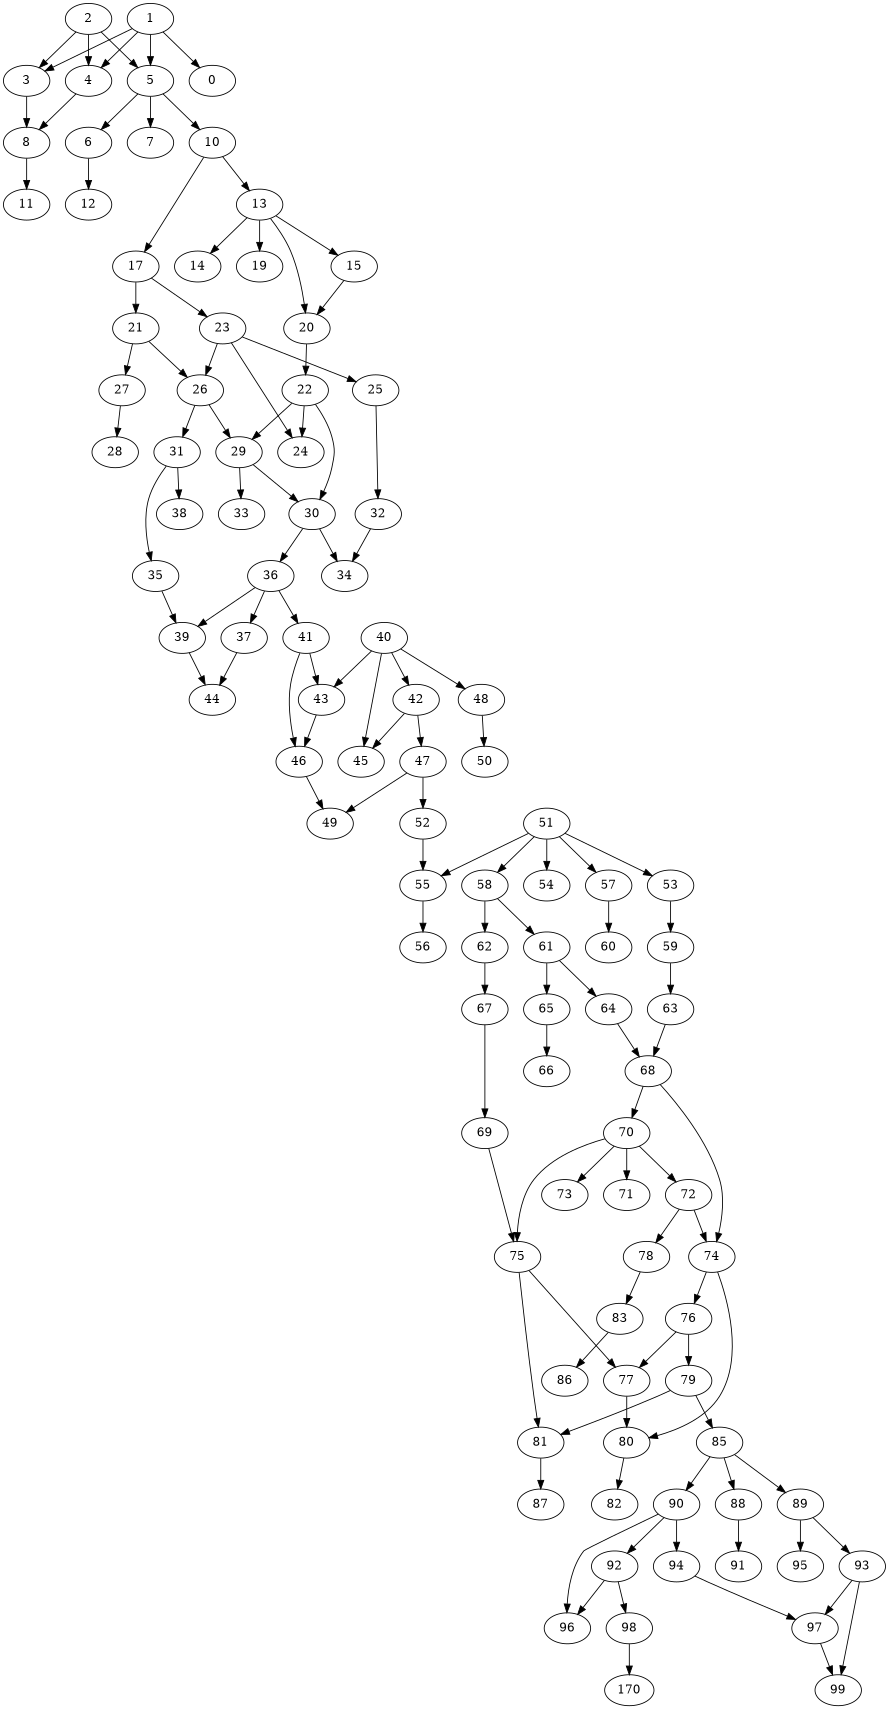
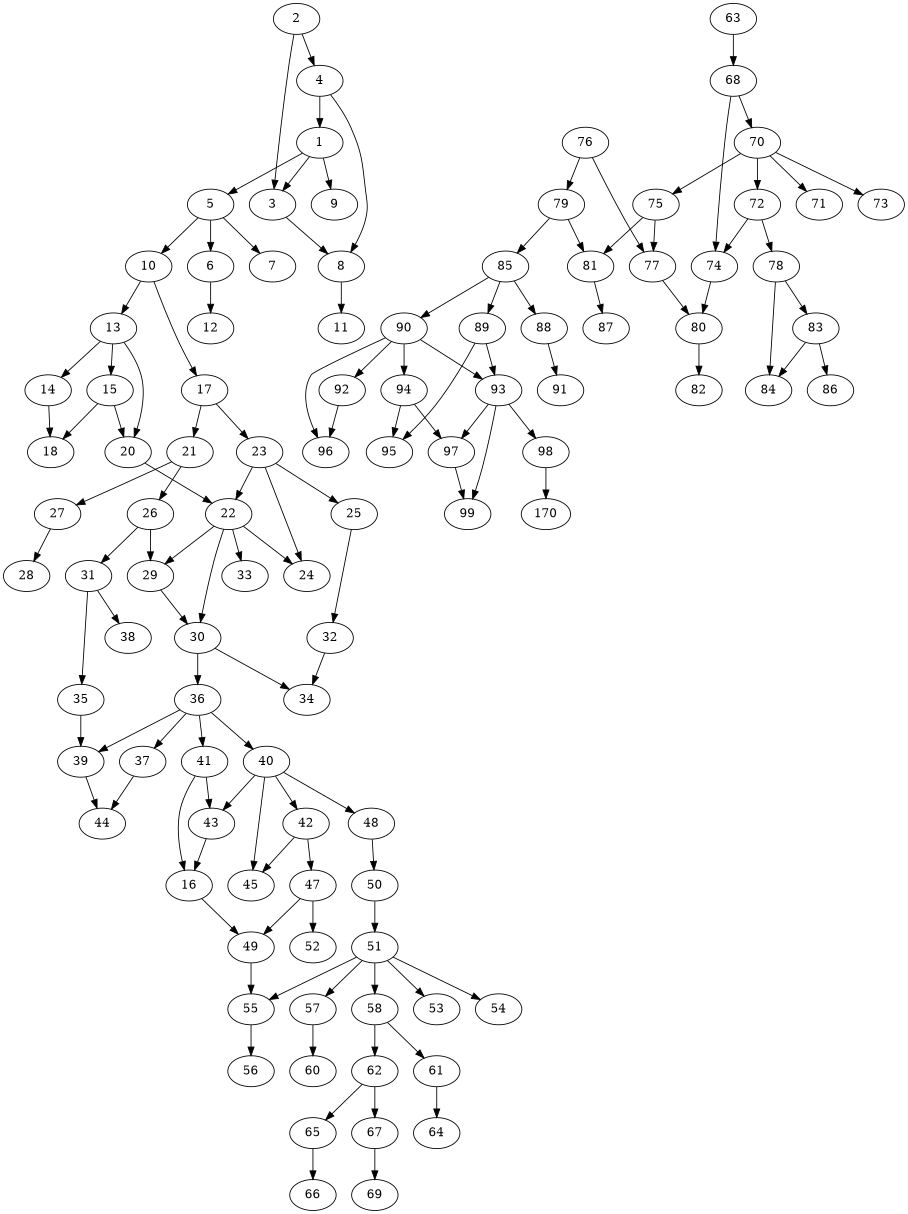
(116, 46) -> none
(123, 46) -> (320, 108)
(212, 81) -> (334, 205)
(260, 267) -> none
(213, 355) -> (246, 479)
none -> (448, 357)
none -> (769, 390)
none -> (398, 417)
none -> (51, 452)
(240, 479) -> (236, 541)
none -> (229, 728)
(299, 762) -> (189, 886)
(423, 850) -> (251, 974)
none -> (375, 912)
(671, 947) -> none
(547, 974) -> (347, 1099)
(626, 1037) -> none
(500, 1191) -> none
(702, 1284) -> none
(621, 1593) -> (520, 418)
